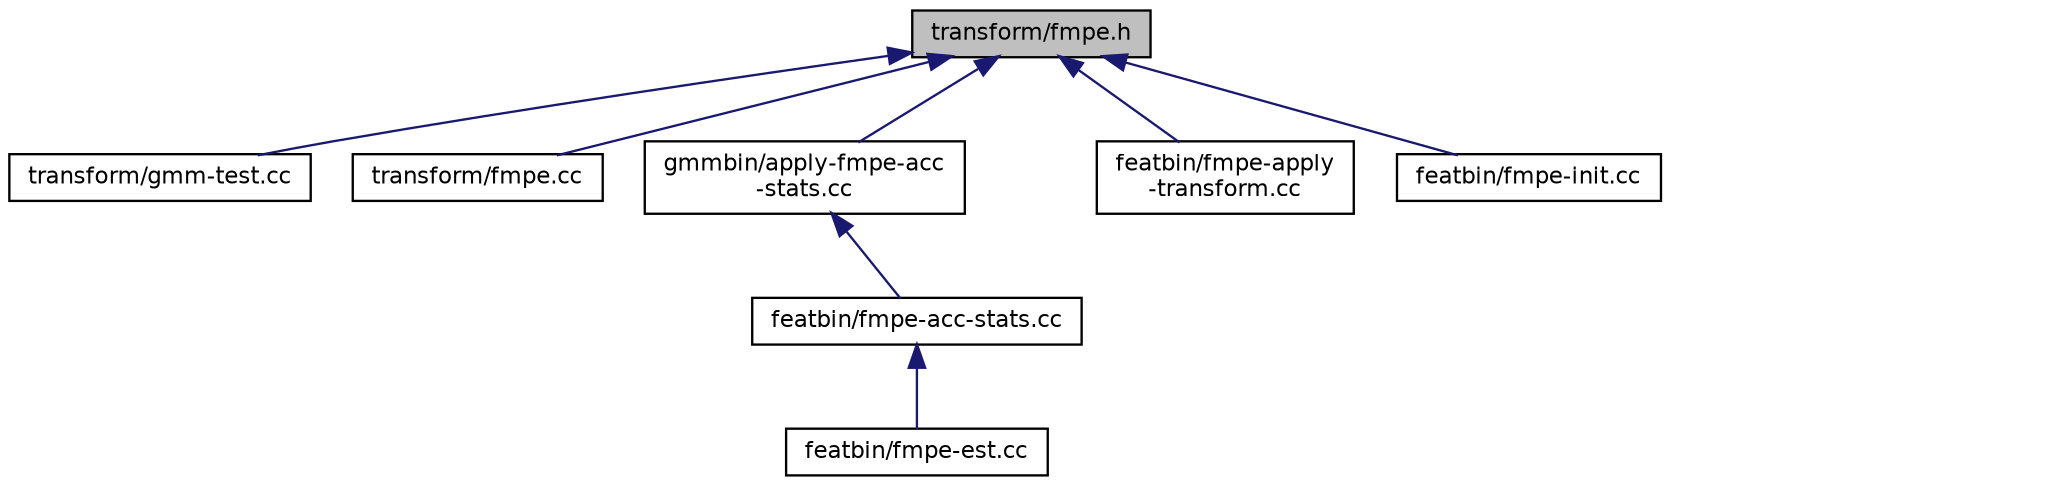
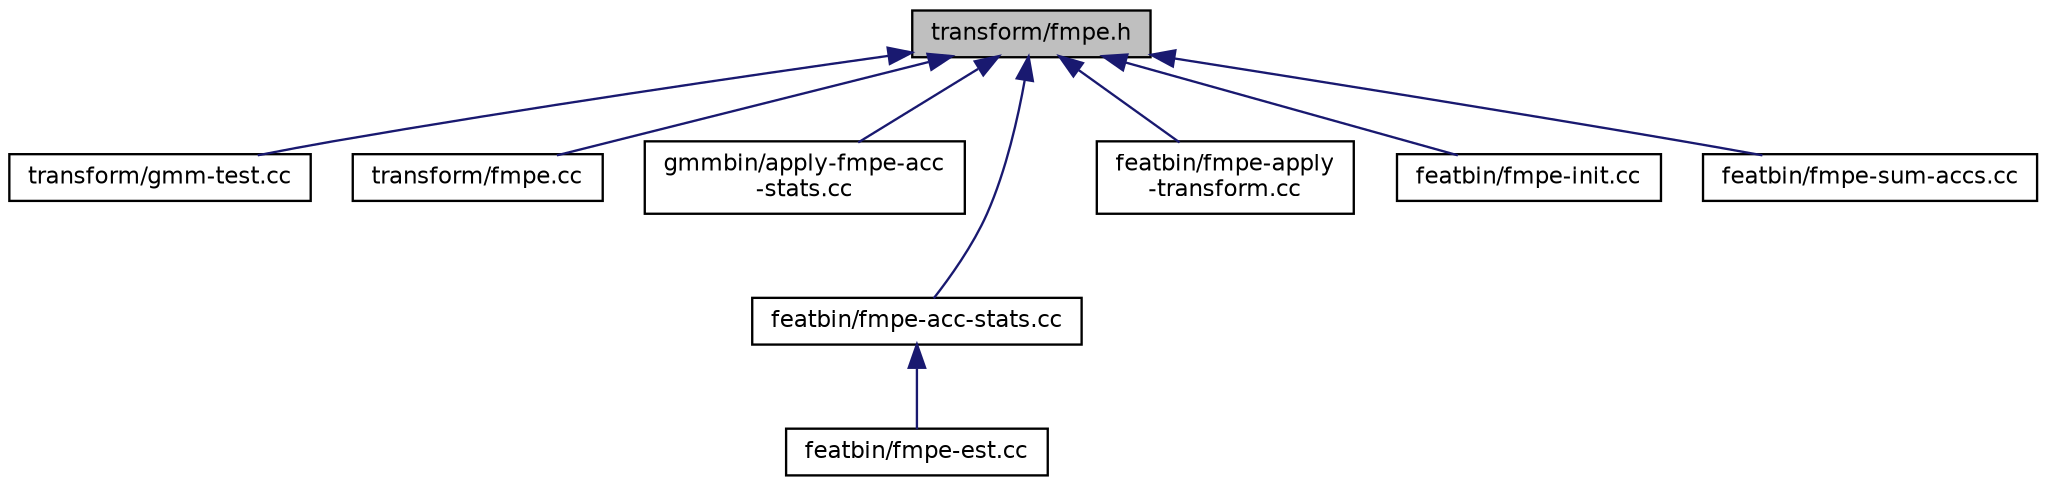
none -> (1870, 178)
(874, 265) -> (994, 196)
